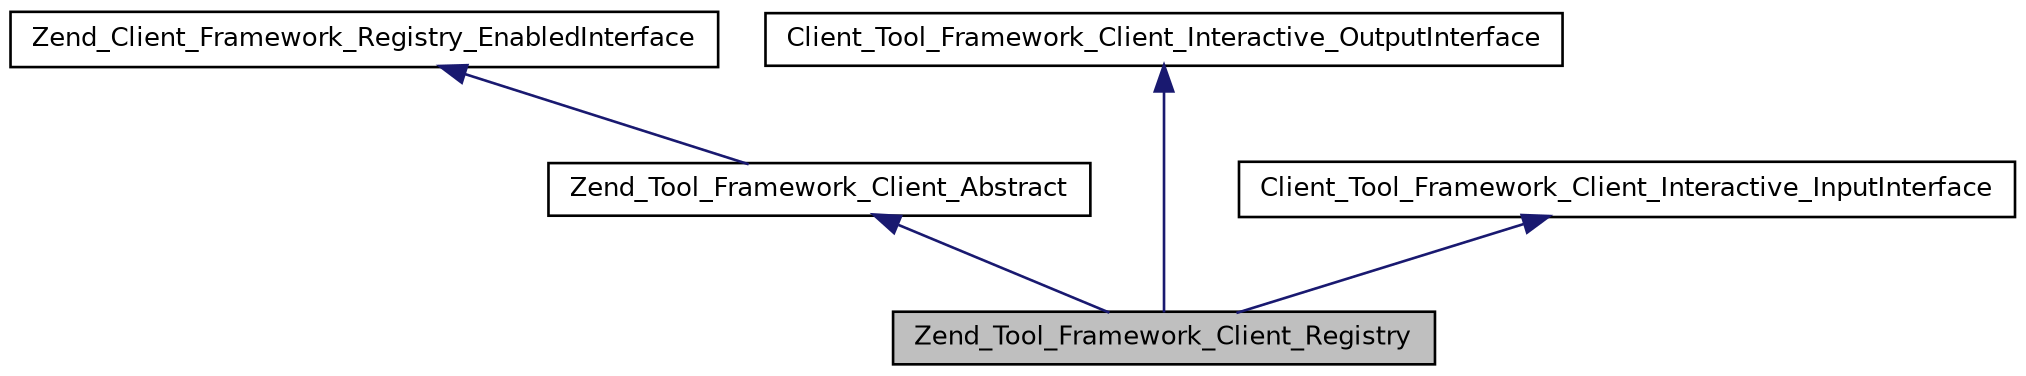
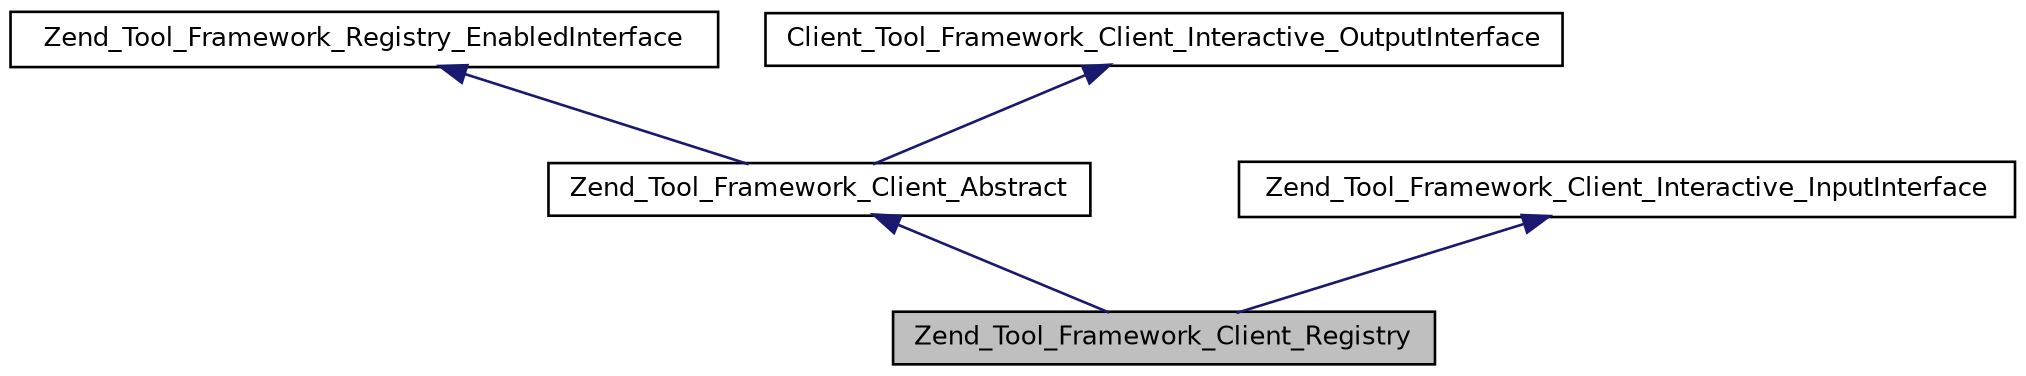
(364, 39) -> (364, 39)
(1627, 189) -> (1627, 189)
(1164, 202) -> (979, 120)
